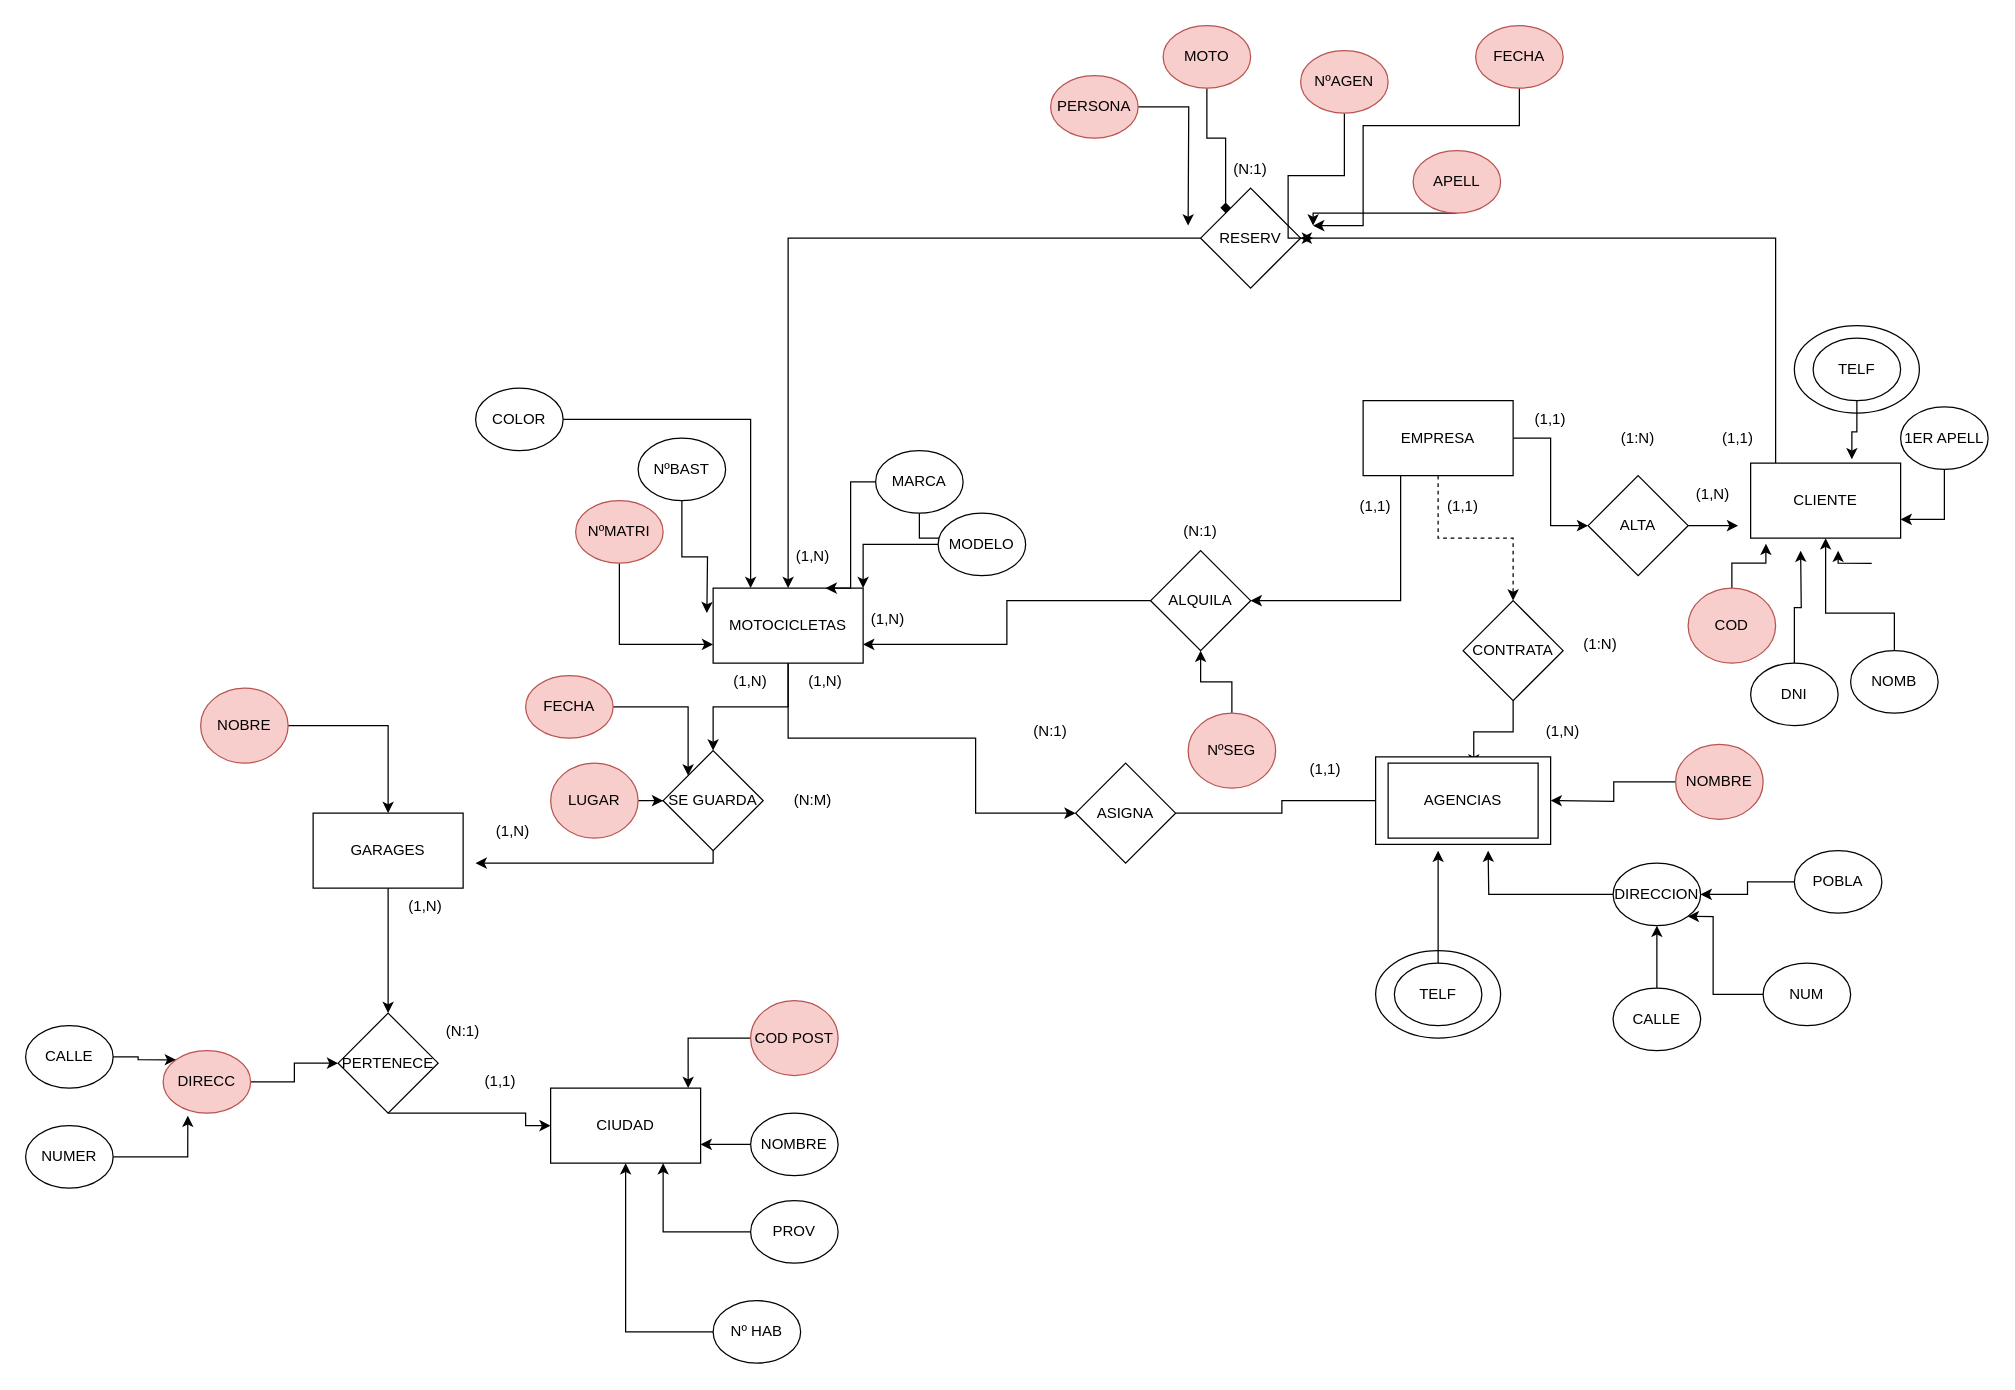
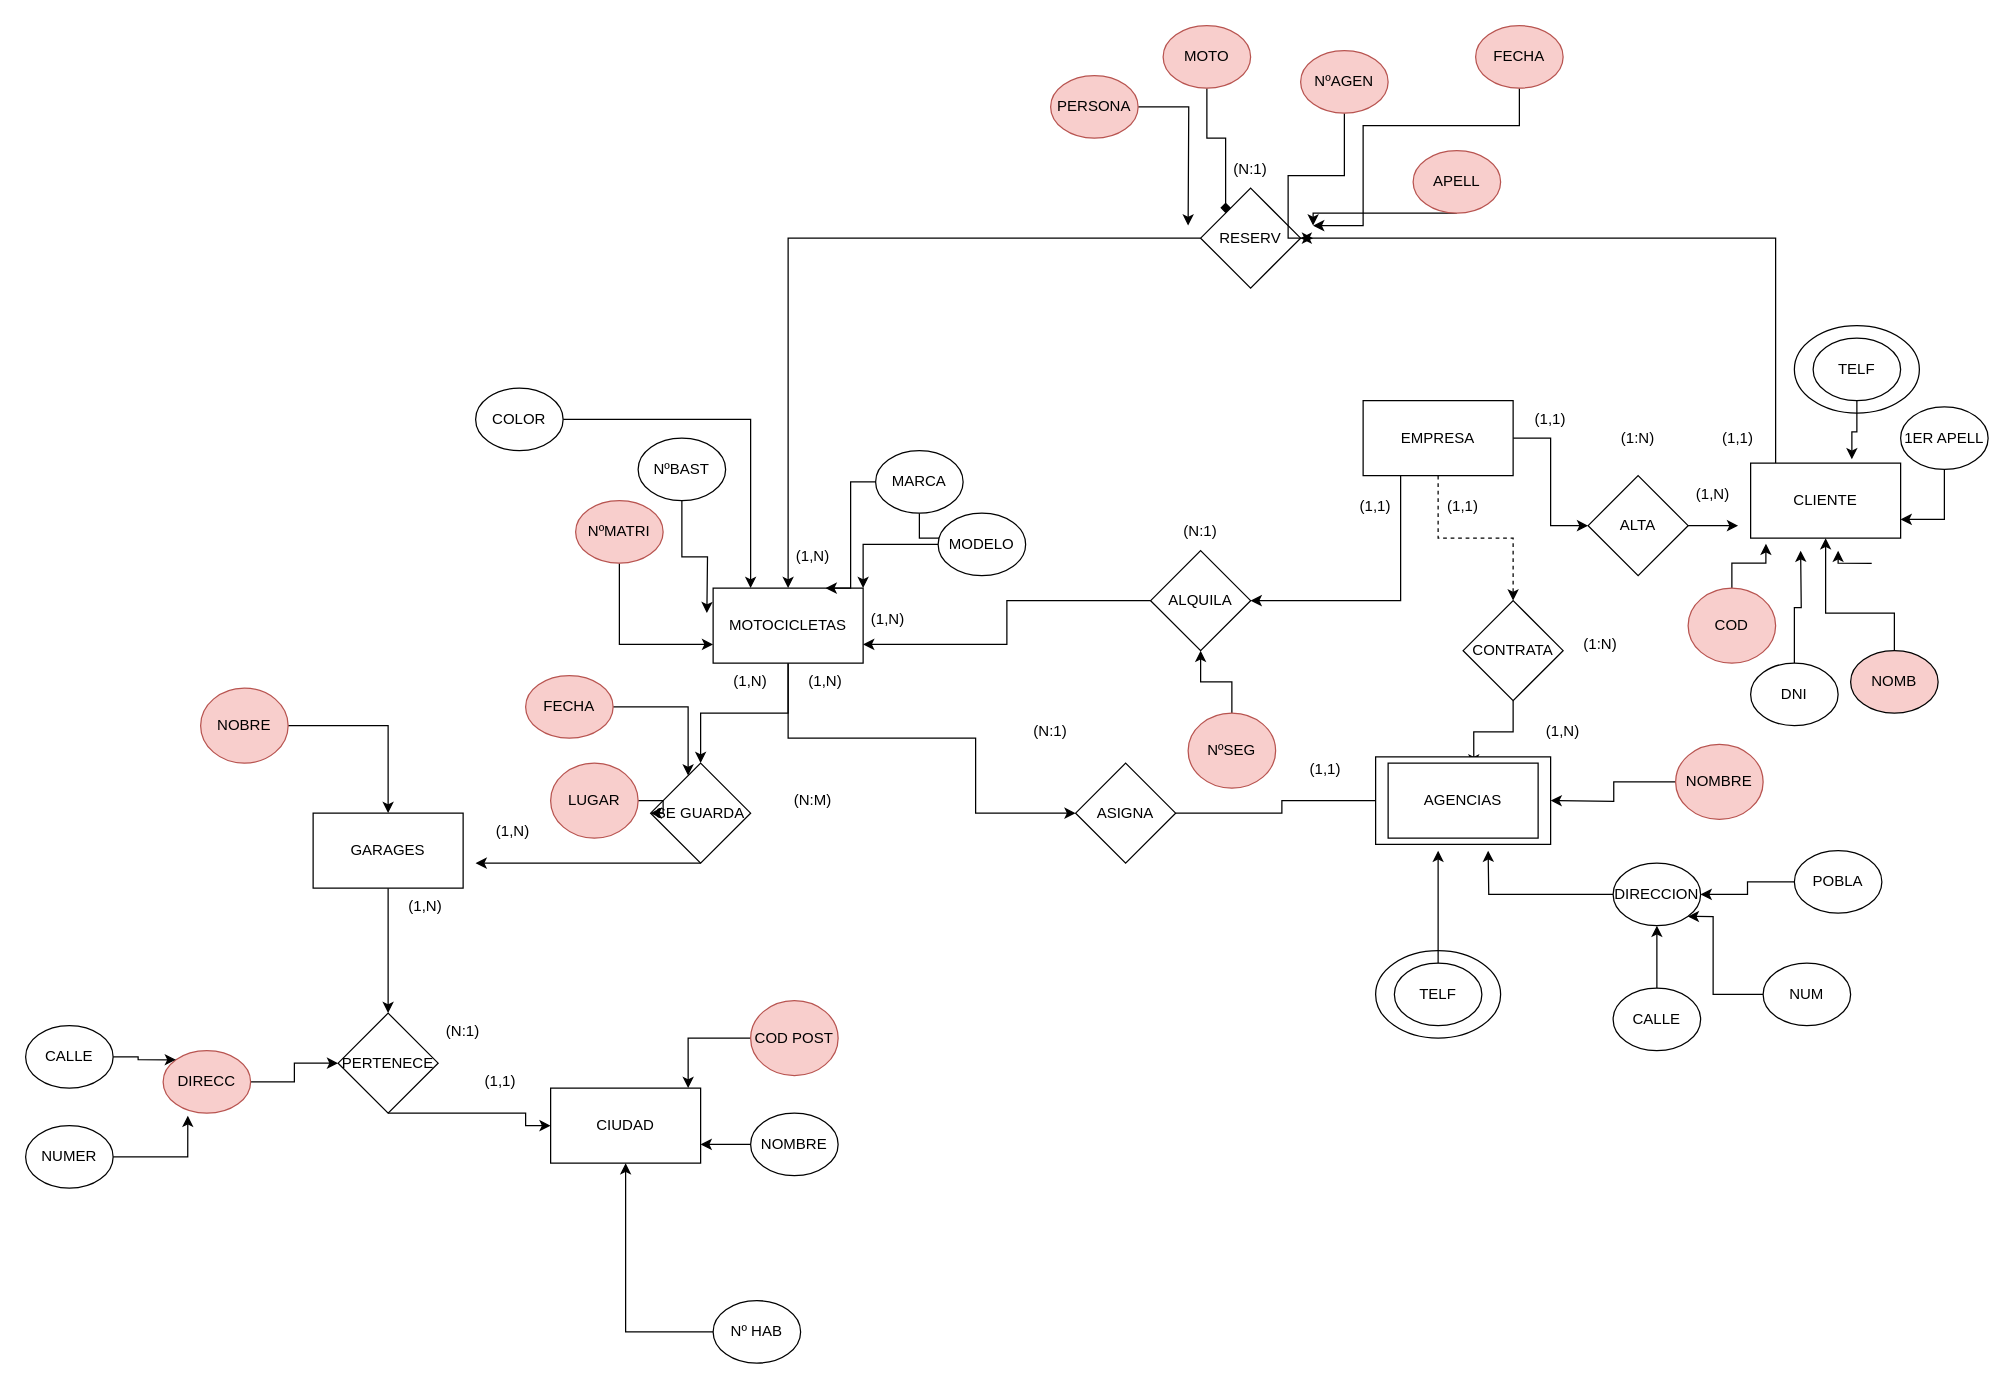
(1894, 682) -> (1894, 682)
(713, 801) -> (701, 813)
(677, 1232) -> none
(794, 1232) -> none
